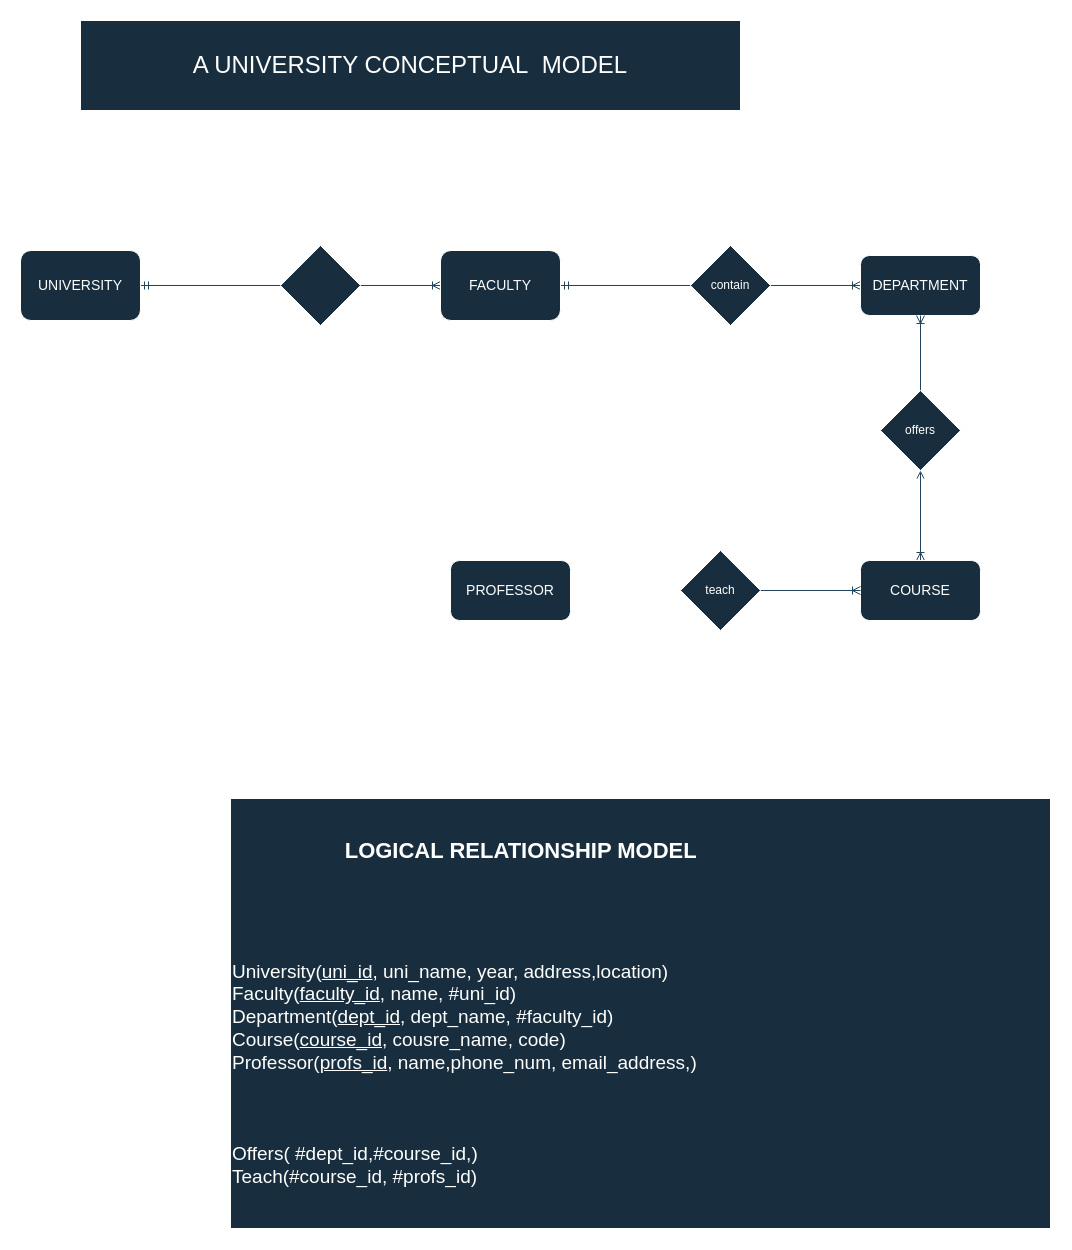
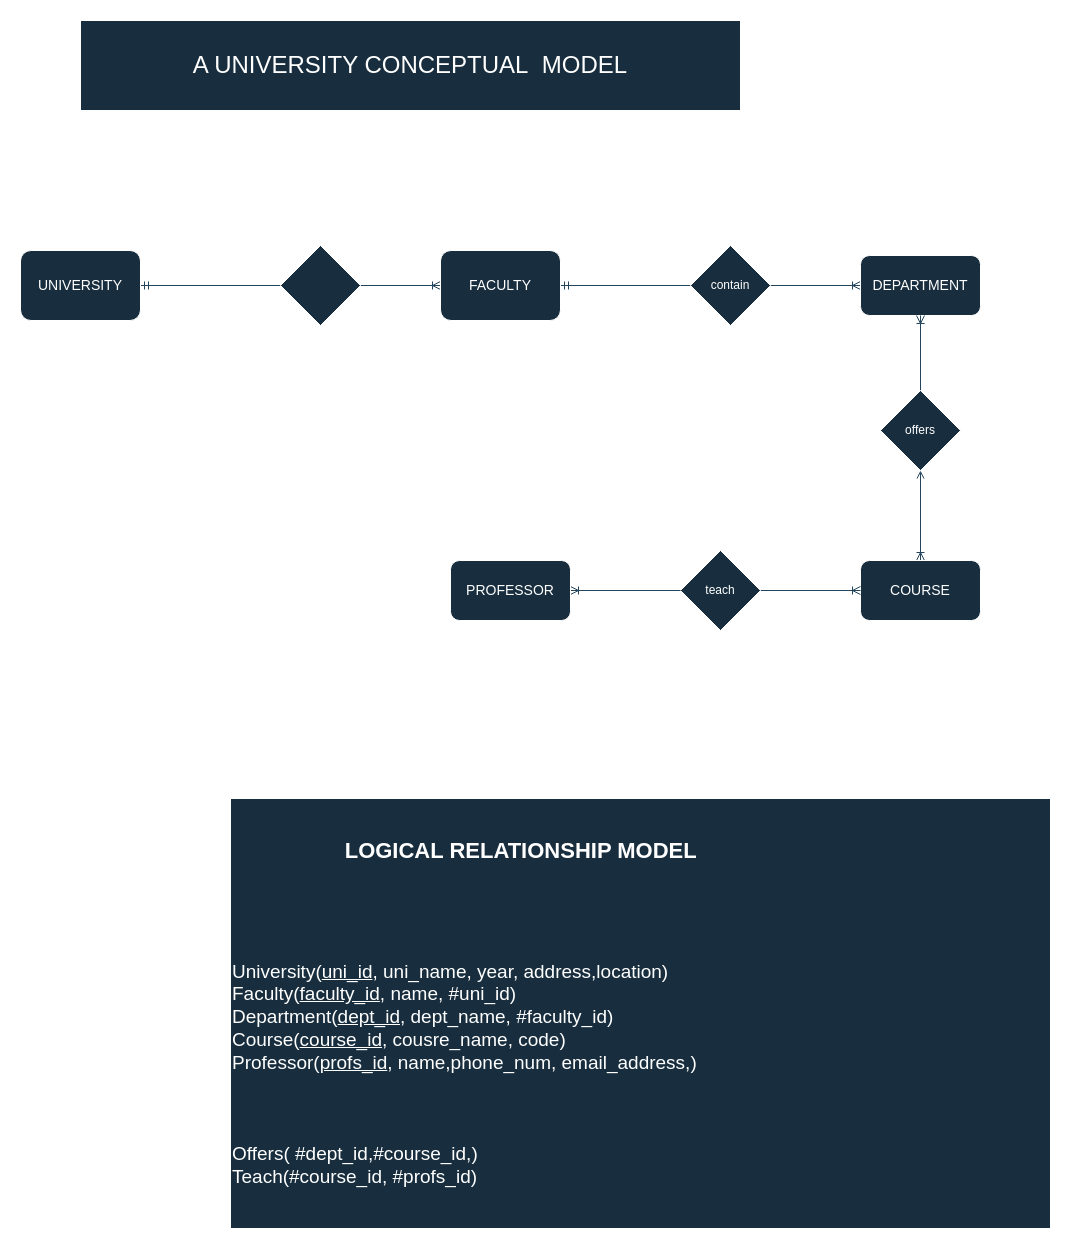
none -> (626, 591)
